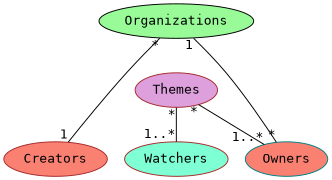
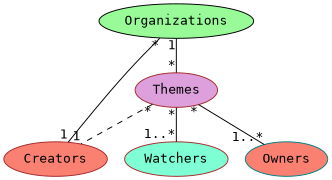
(238, 88) -> (176, 56)
none -> (117, 124)
